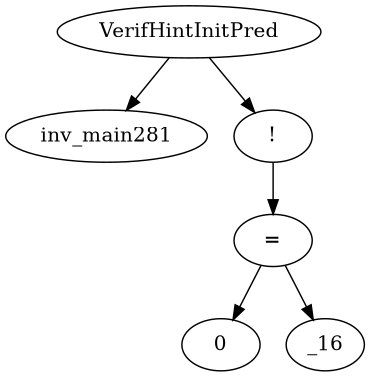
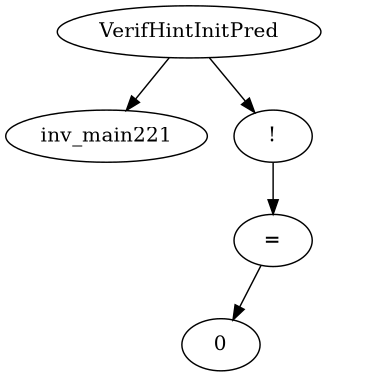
(107, 136) -> (107, 136)
(325, 345) -> none
